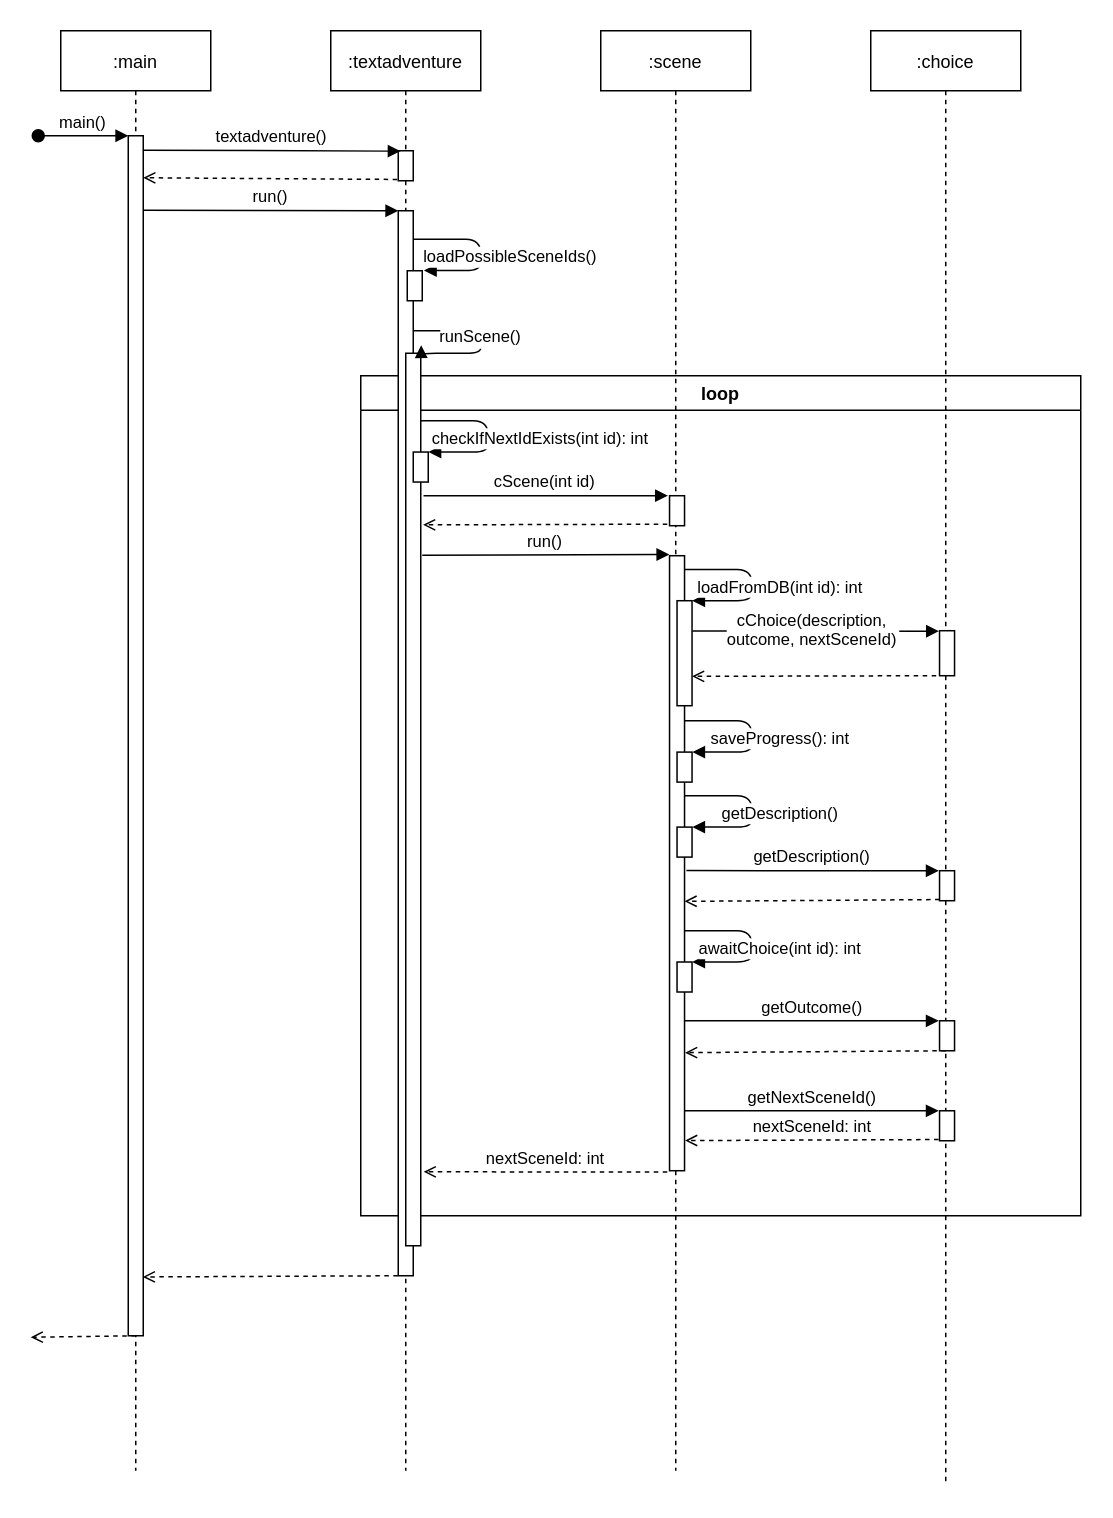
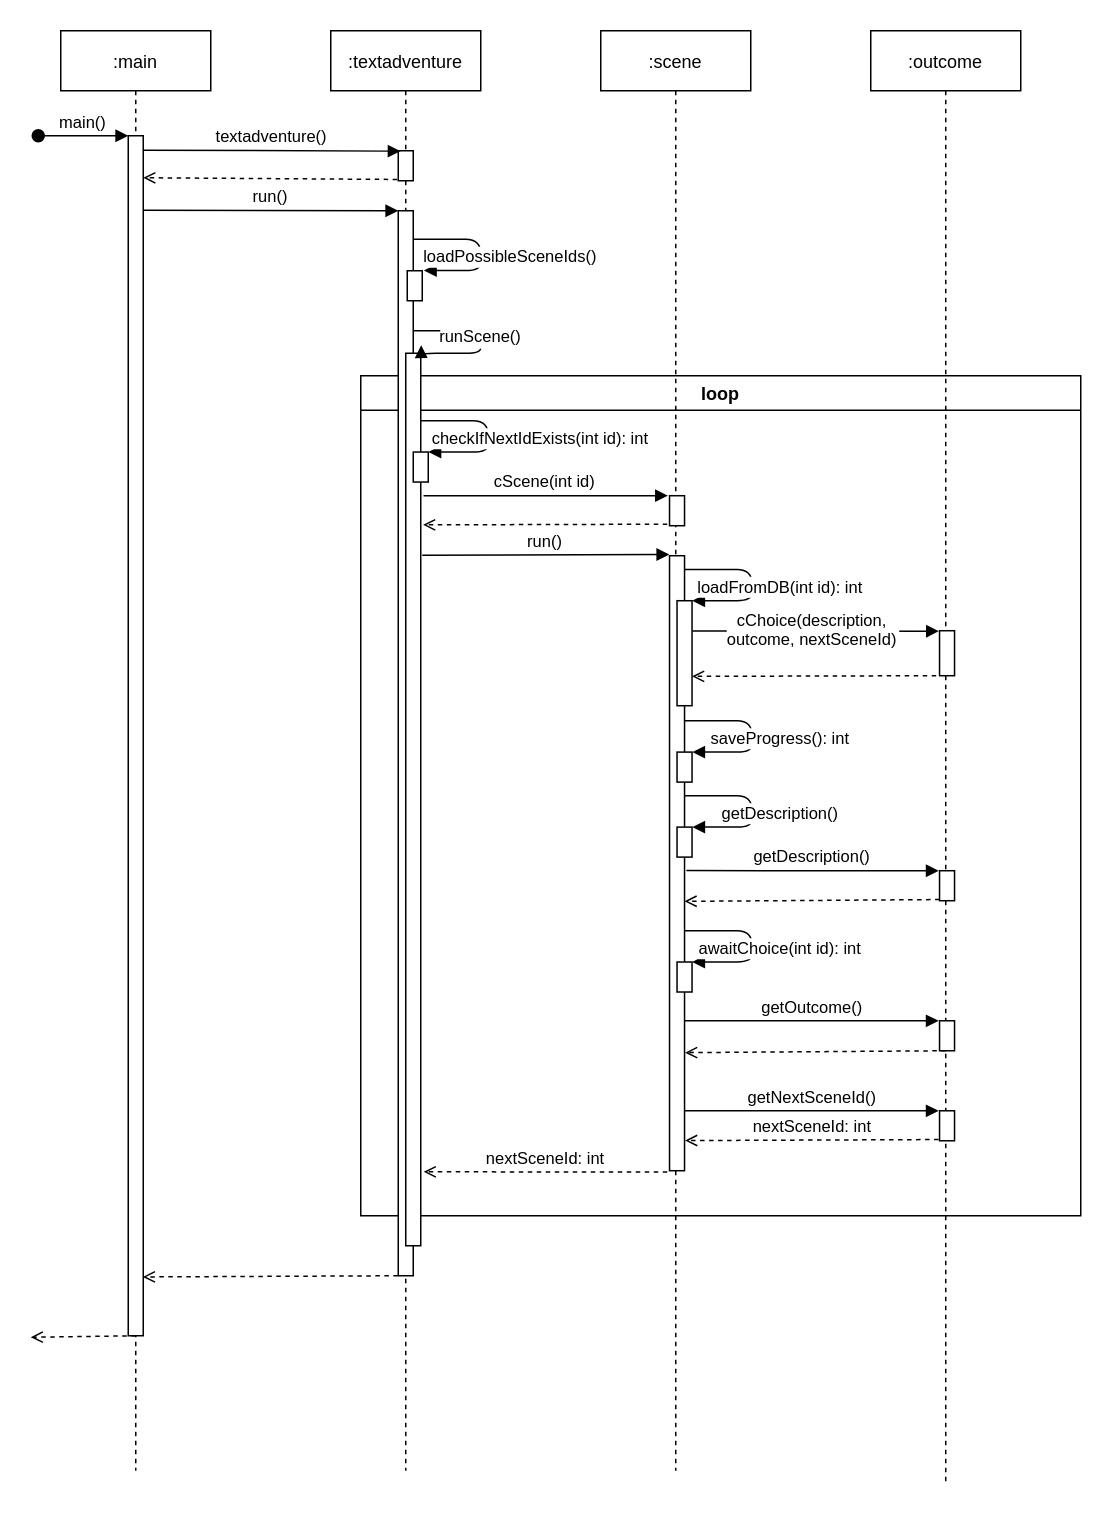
(945, 62) -> (945, 62)
